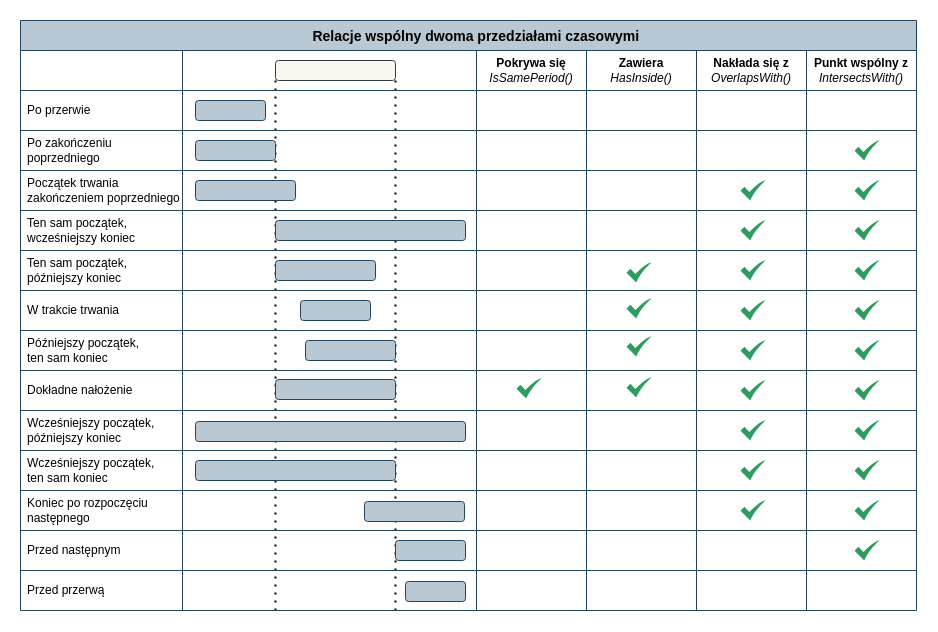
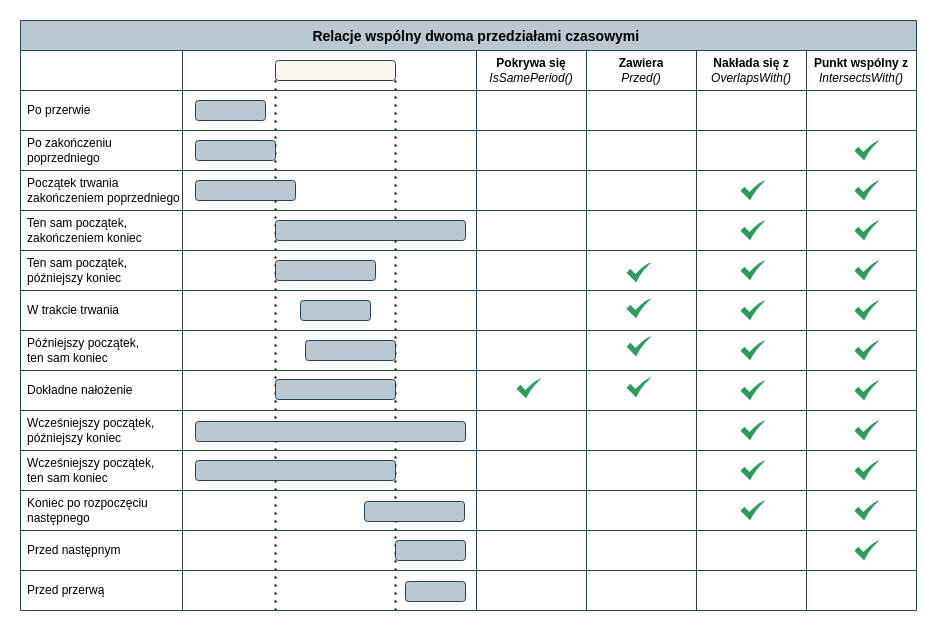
(642, 71) -> (642, 71)
(105, 231) -> (105, 231)
